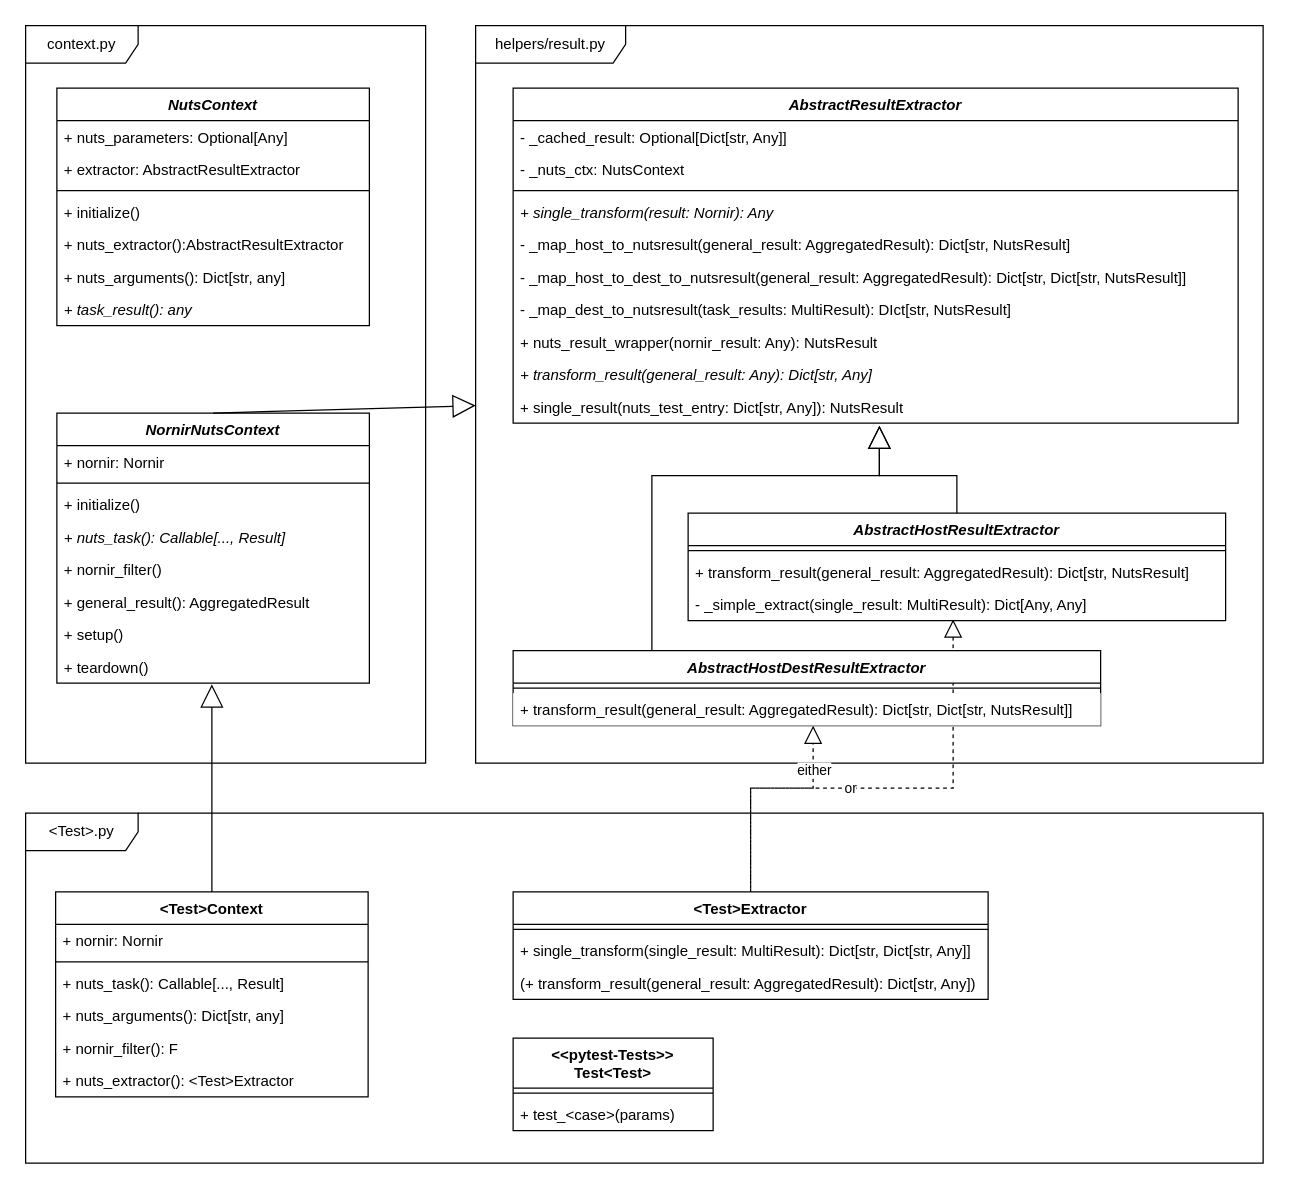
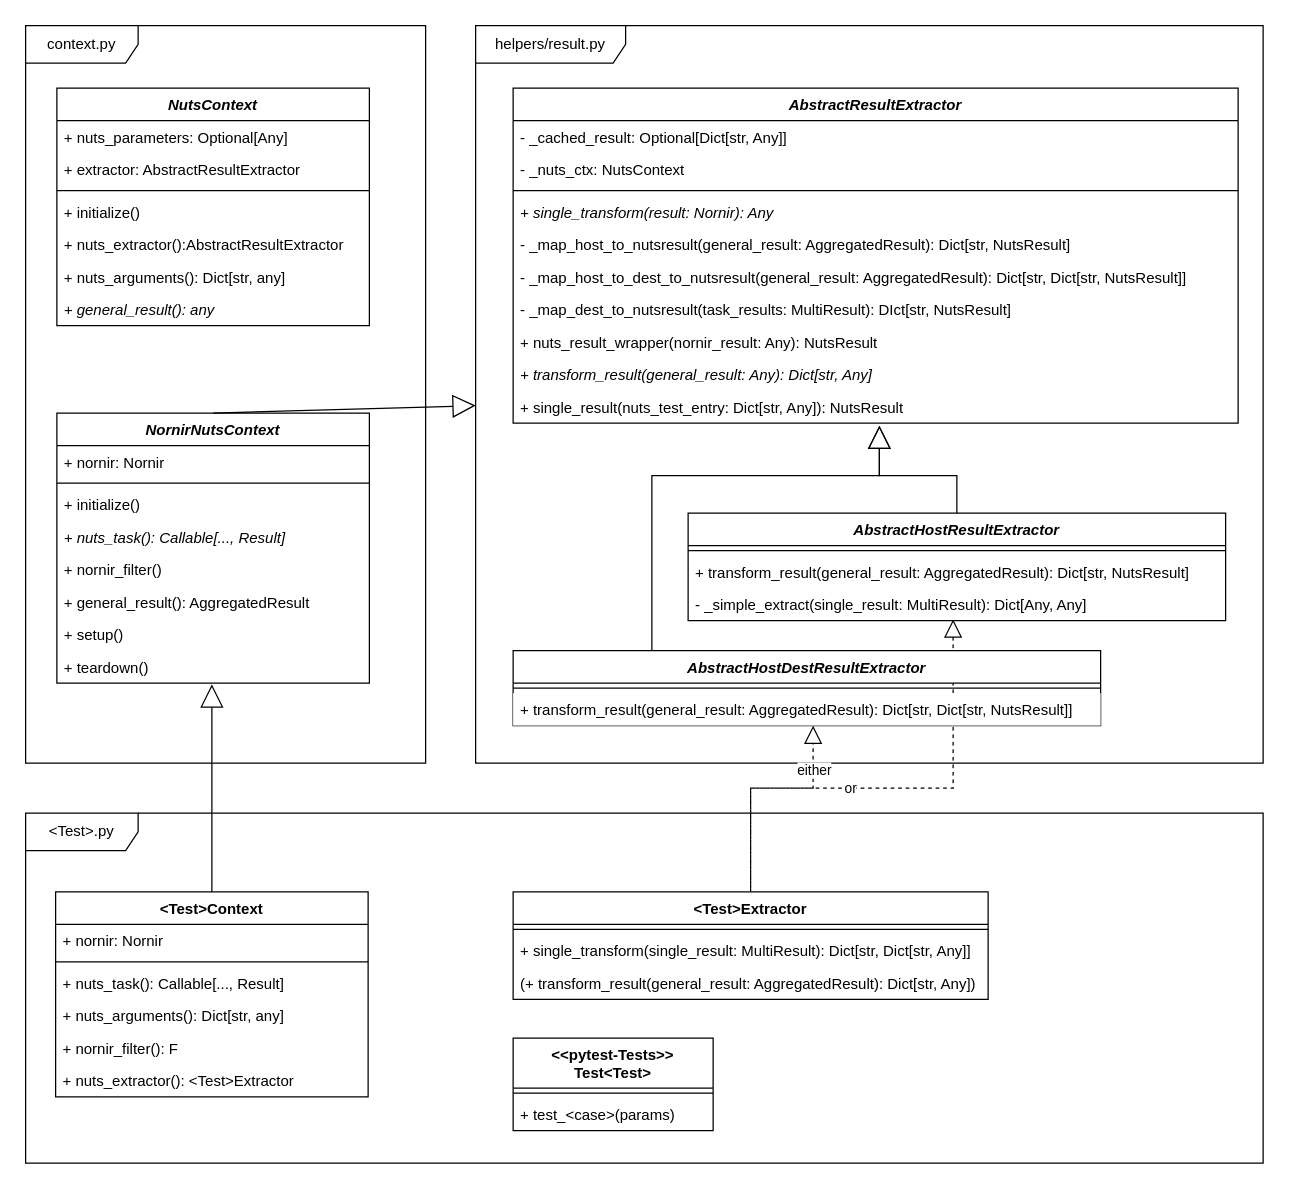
(140, 310) -> (151, 310)
